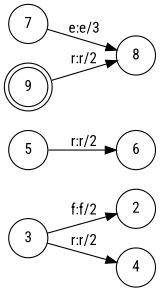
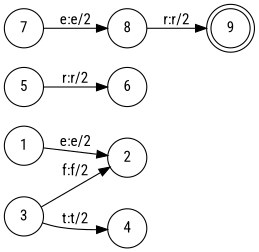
(84, 29) -> (76, 20)
(79, 72) -> (171, 28)
none -> (24, 146)
(84, 241) -> (76, 219)
